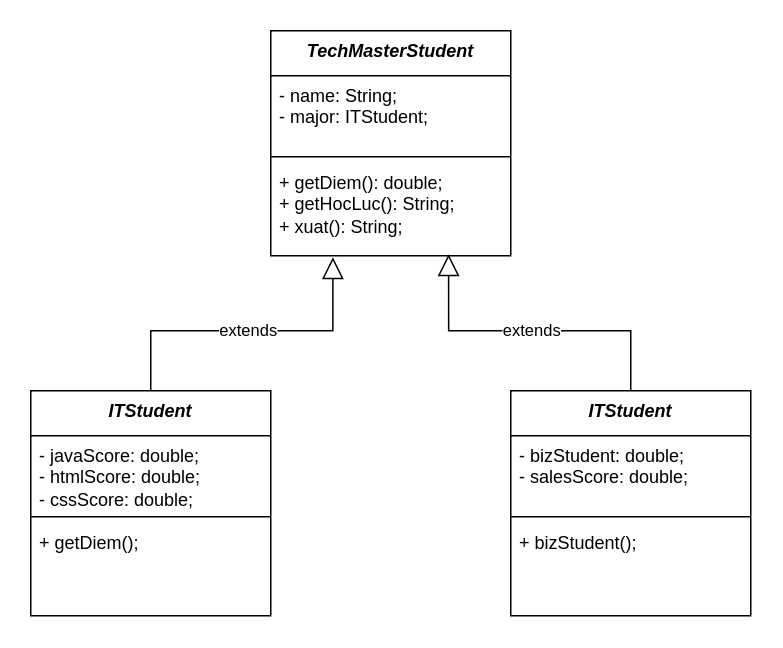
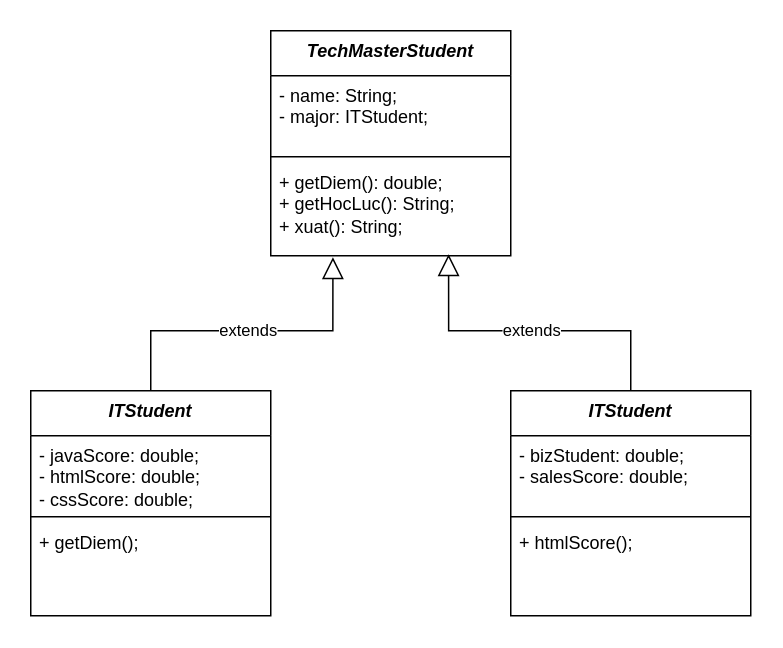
(588, 544) -> (583, 544)
